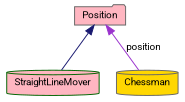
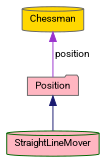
(125, 51) -> (53, 59)
